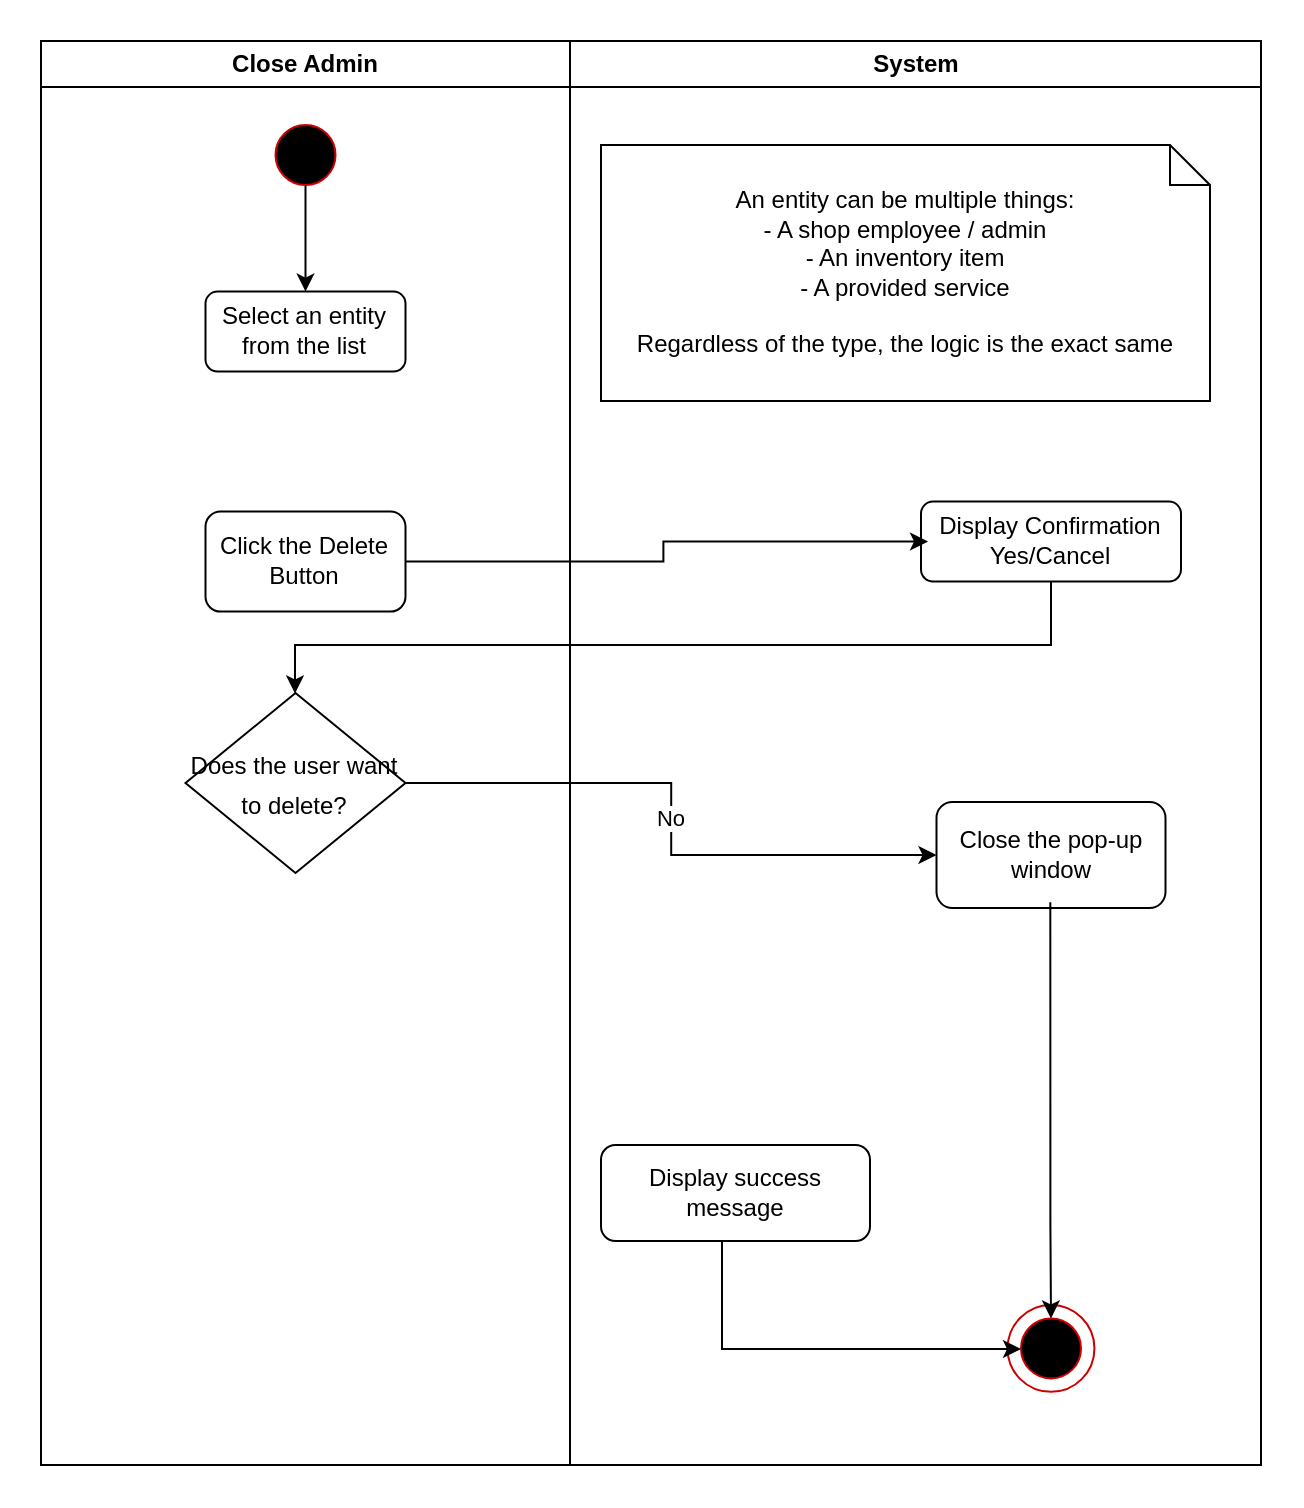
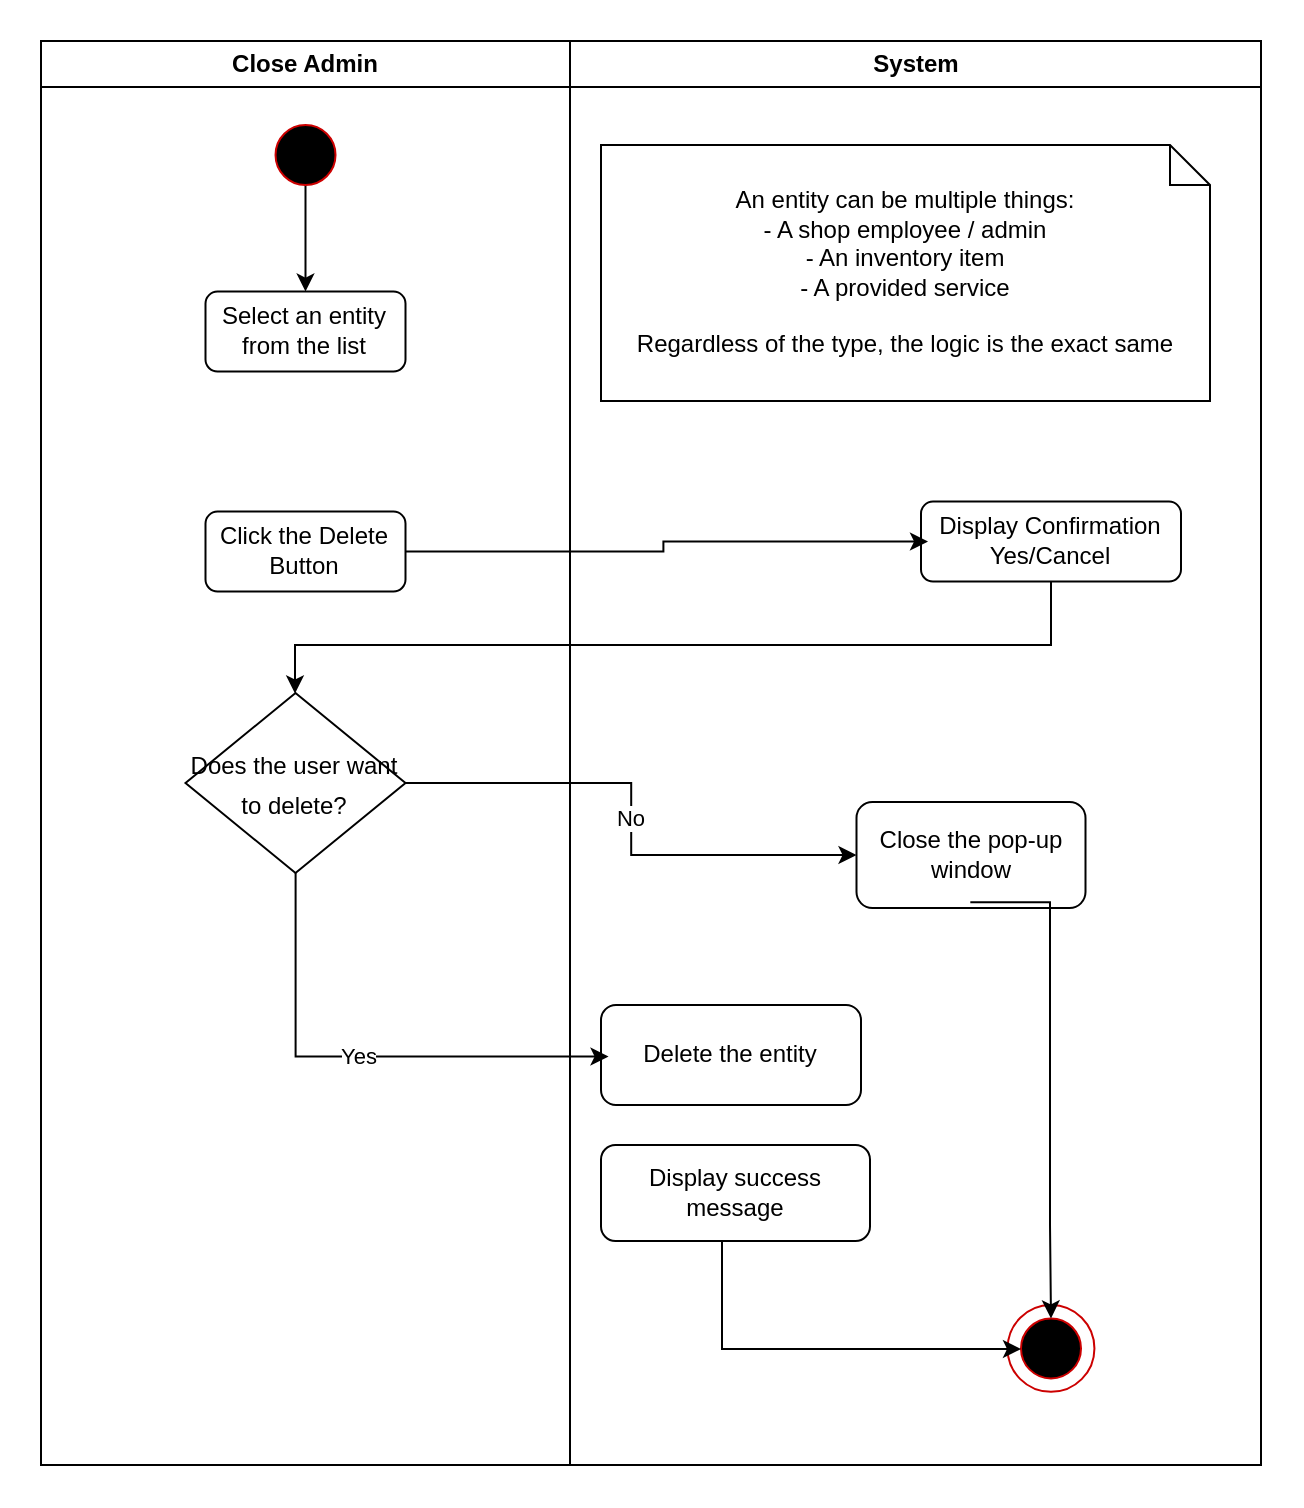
(306, 562) -> (306, 552)
(1051, 855) -> (971, 855)
none -> (731, 1055)
none -> (339, 1057)
